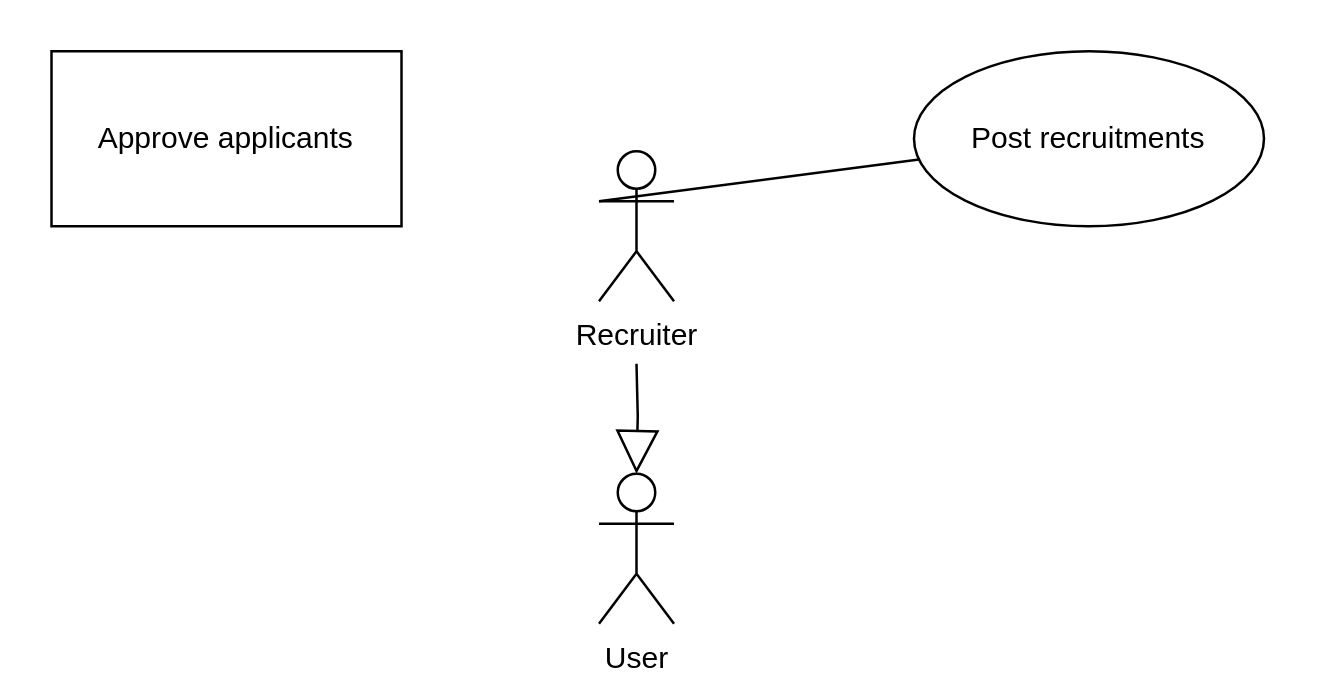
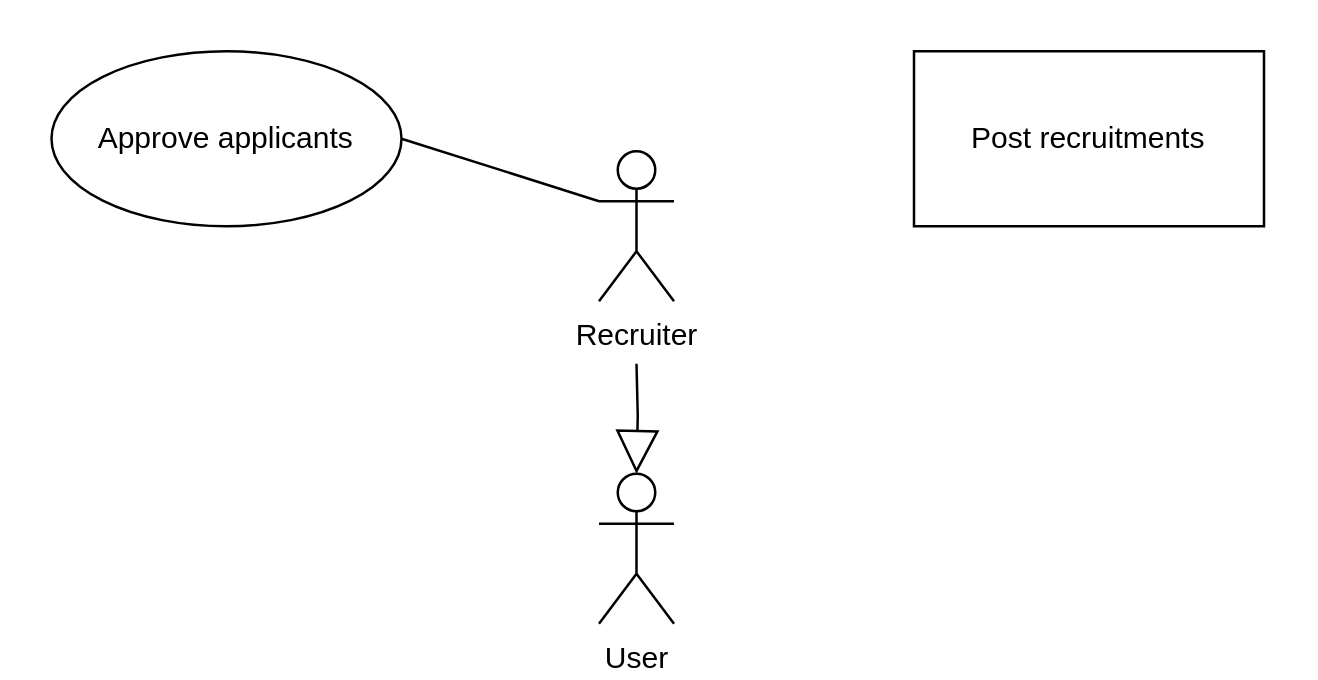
(226, 139) -> (226, 139)
(1089, 139) -> (1089, 139)
(780, 178) -> (500, 170)
